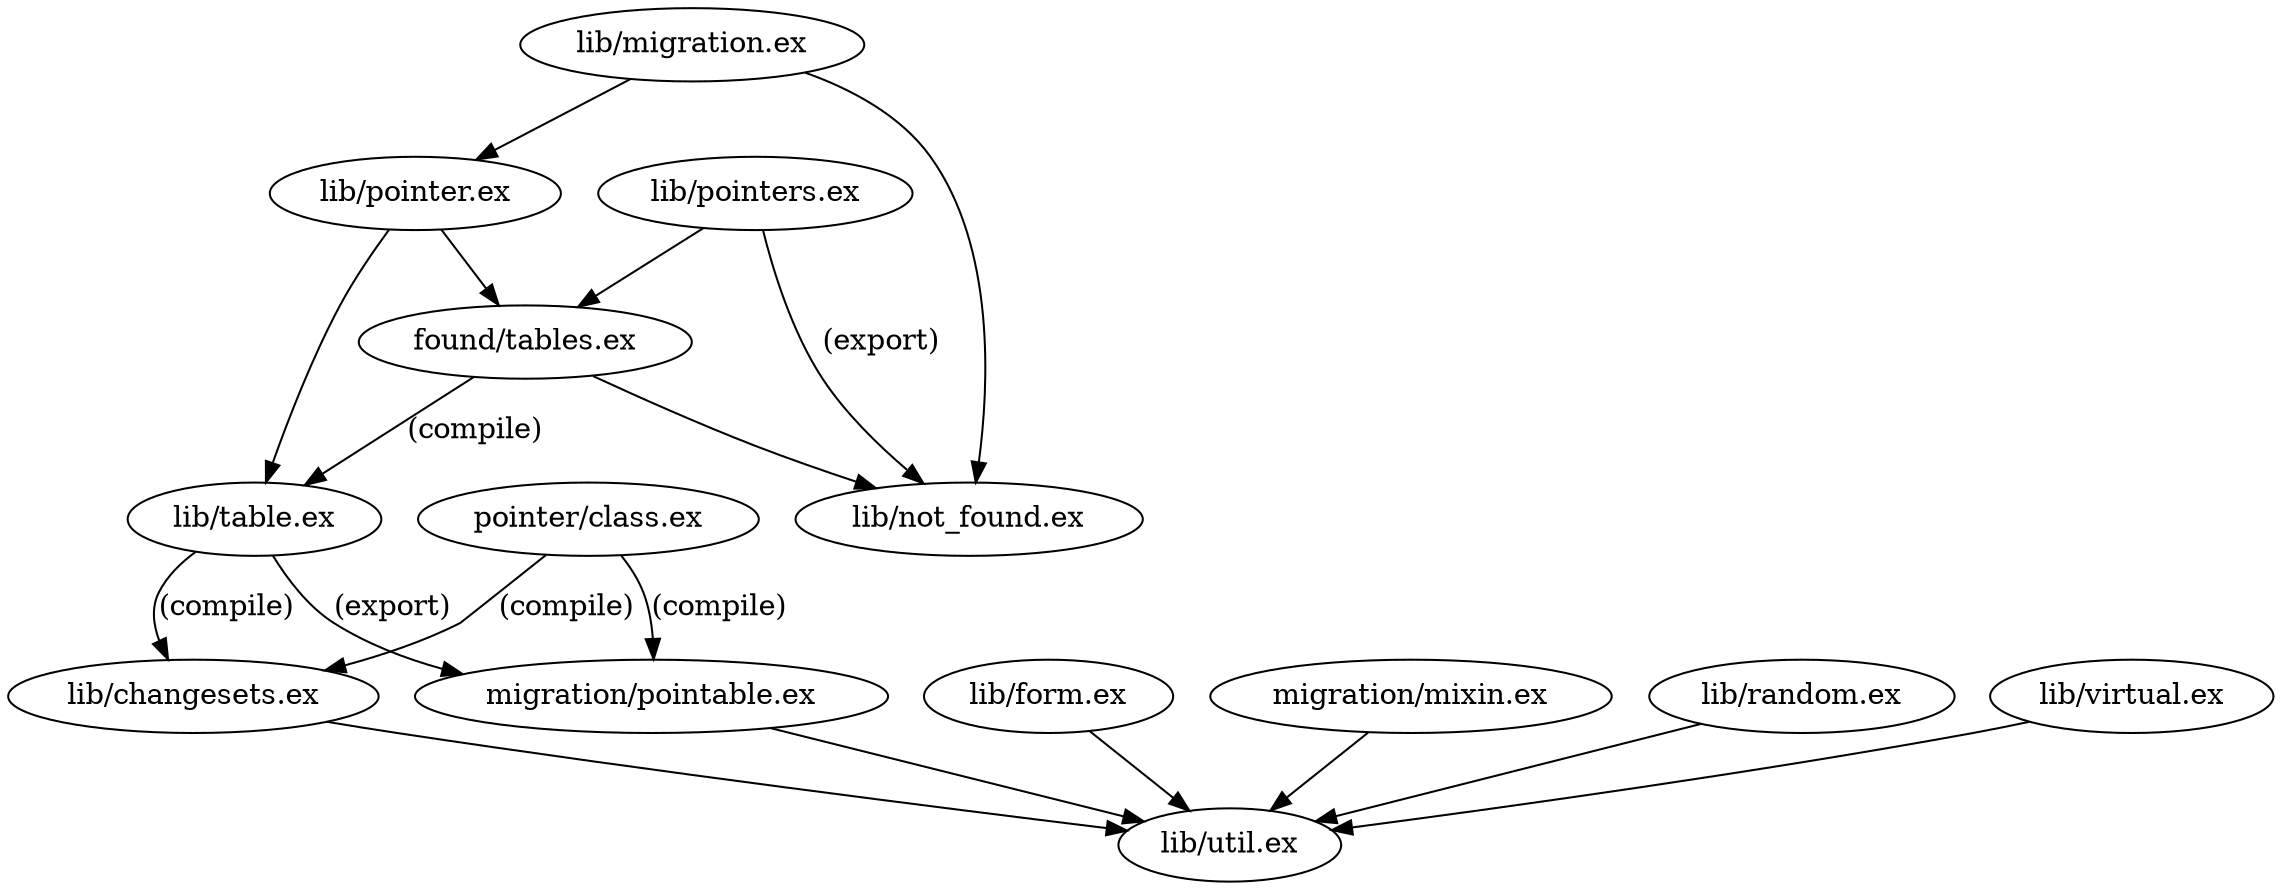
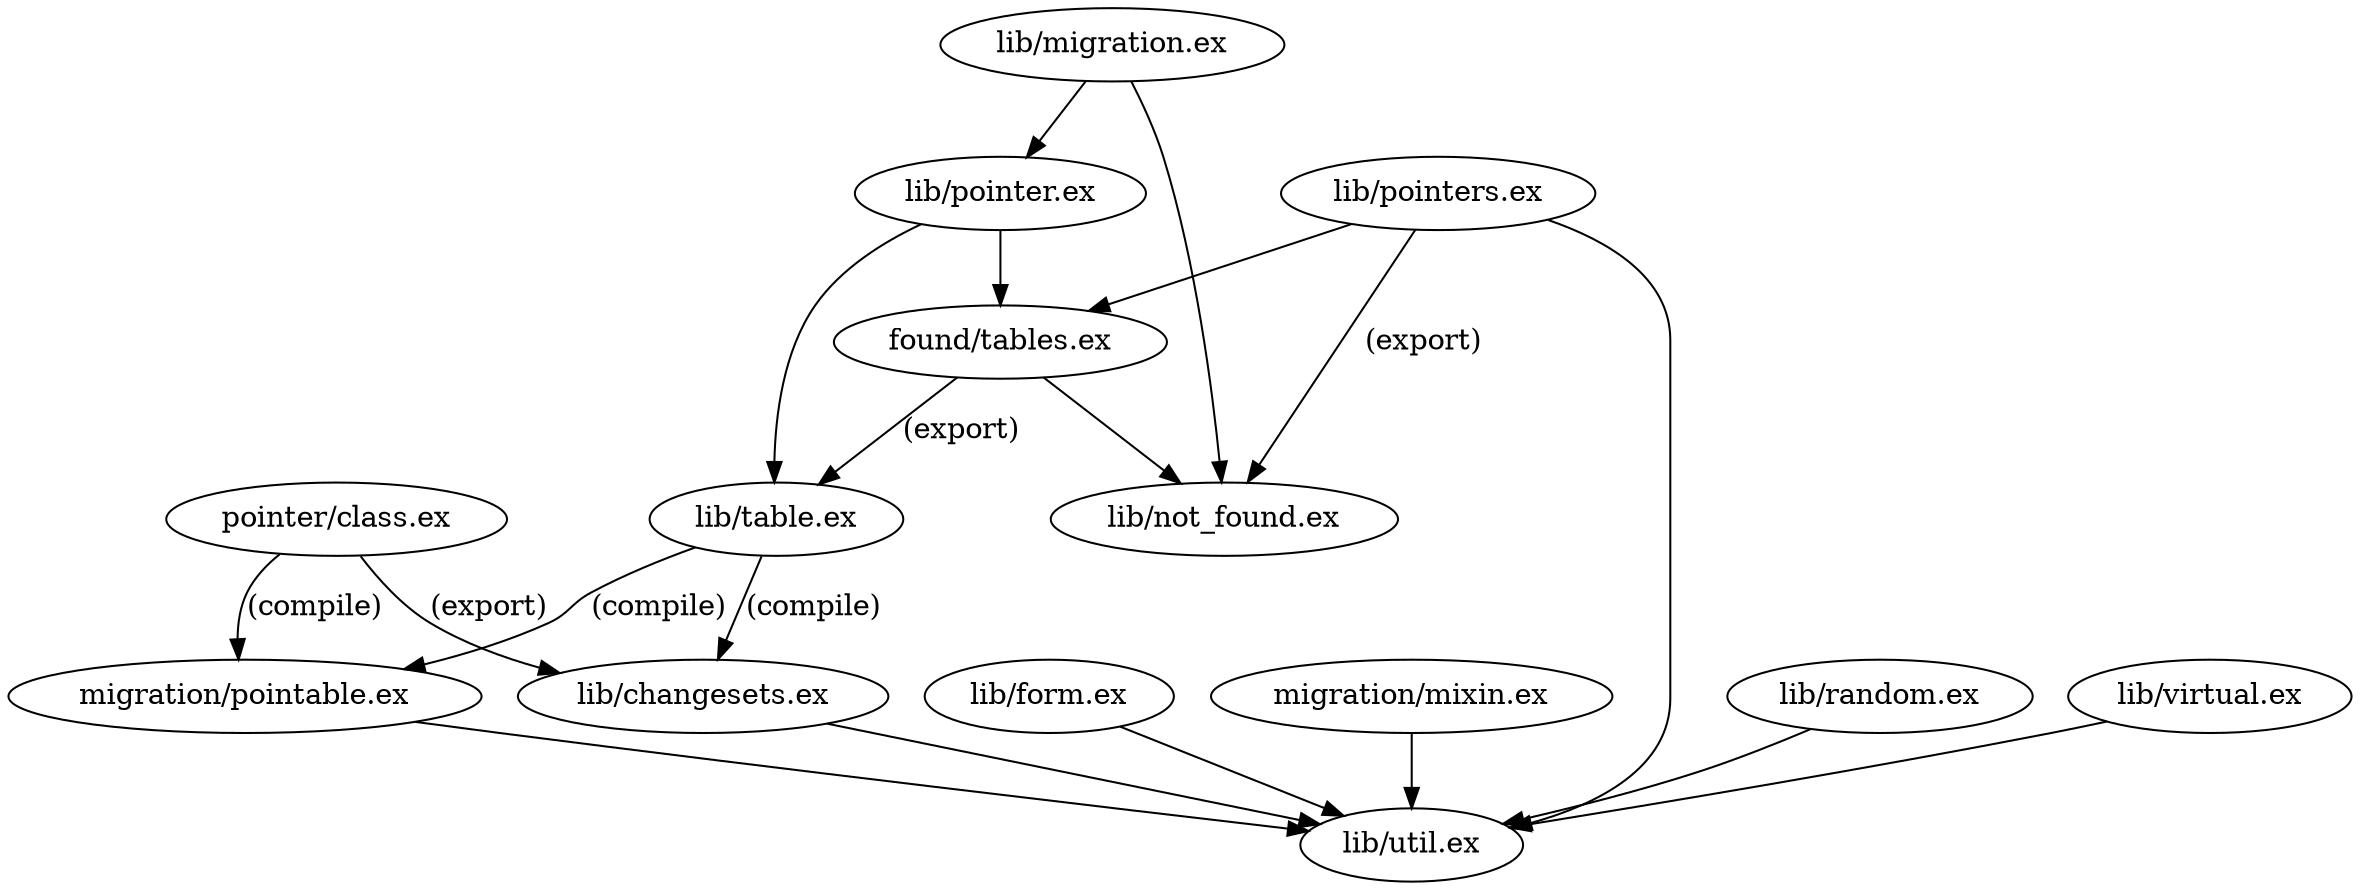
(475, 431) -> (962, 431)
none -> (1670, 528)
(393, 608) -> (659, 608)
(567, 608) -> (489, 608)
